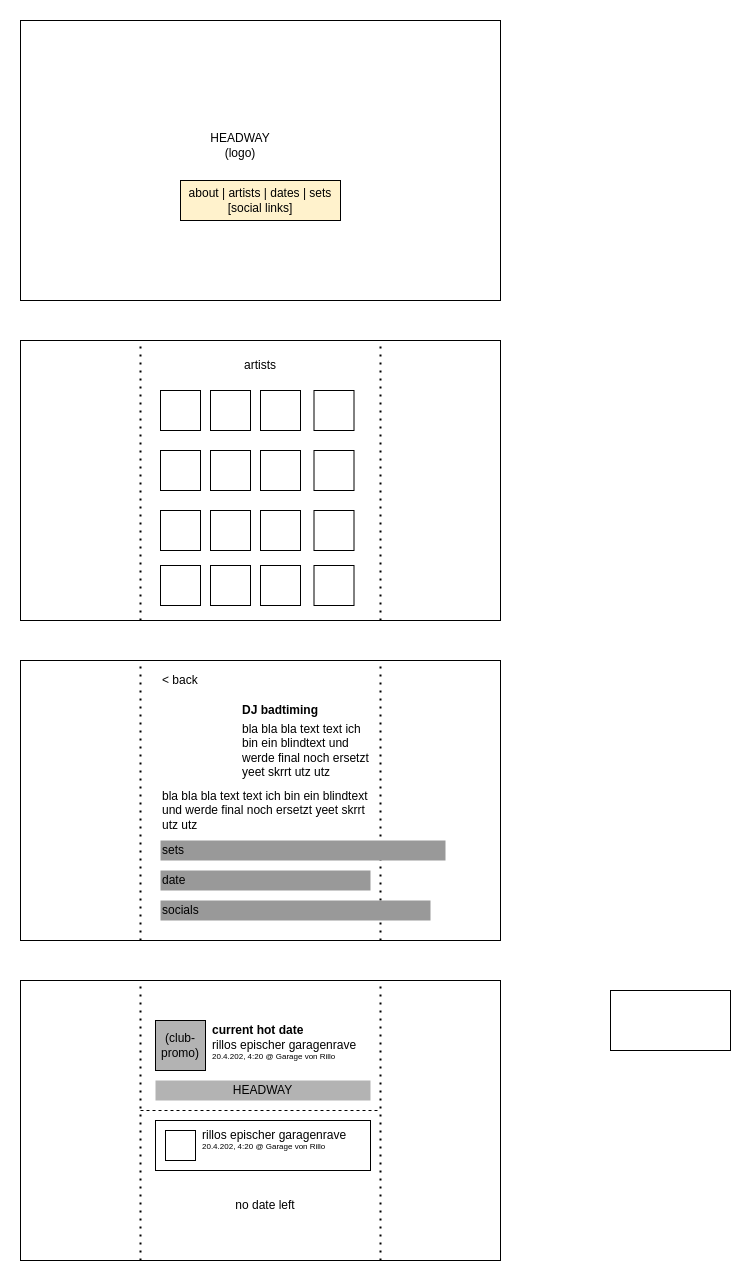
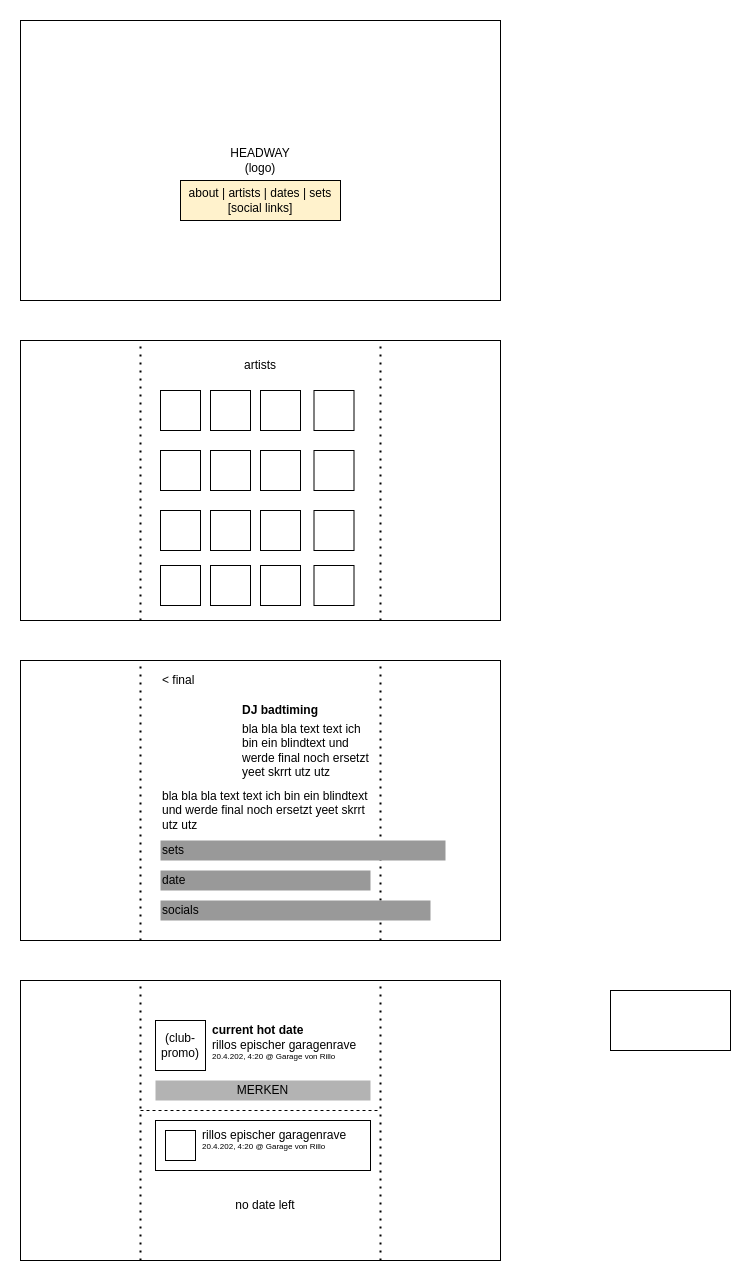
(241, 146) -> (261, 161)
(181, 681) -> (181, 681)
(181, 1046) -> (181, 1046)
(263, 1091) -> (263, 1091)
